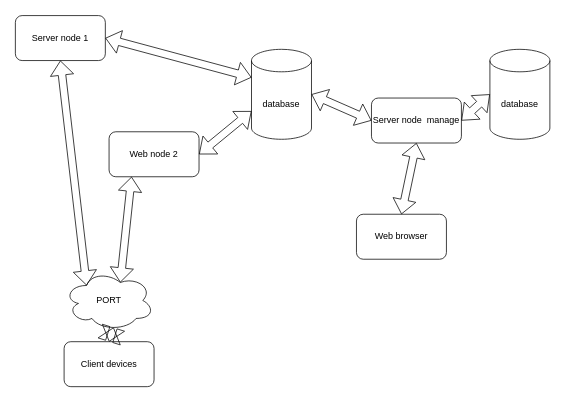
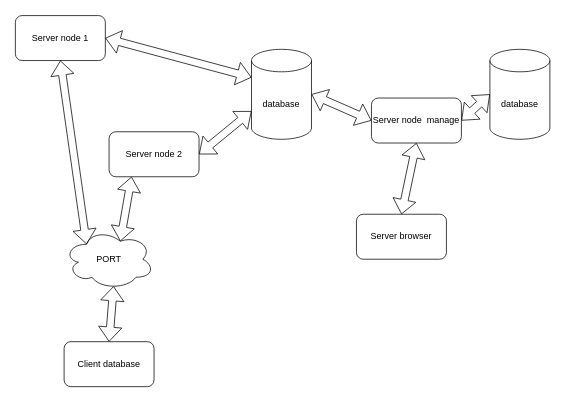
(154, 154) -> (154, 154)
(402, 237) -> (402, 237)
(109, 300) -> (109, 259)
(109, 364) -> (109, 364)
